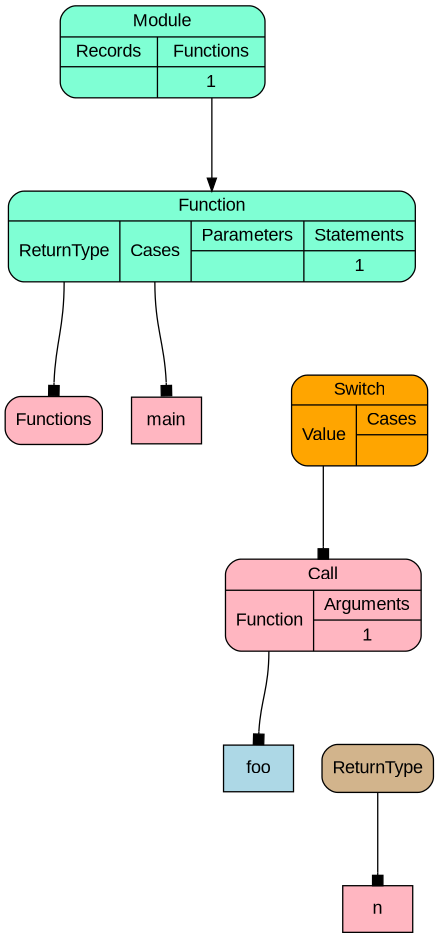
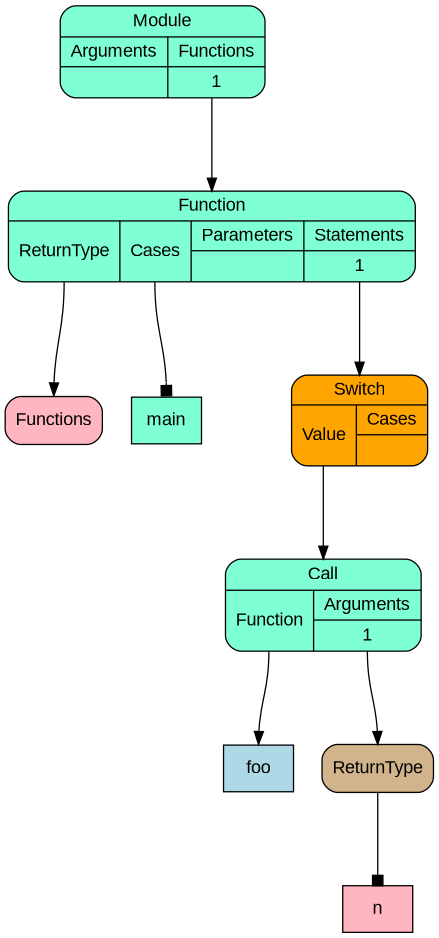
(109, 51) -> (114, 51)
none -> (360, 322)
(60, 332) -> (60, 332)
(167, 420) -> (167, 420)
(323, 506) -> (323, 506)
(323, 605) -> (323, 605)
(265, 691) -> (265, 691)
none -> (371, 691)
